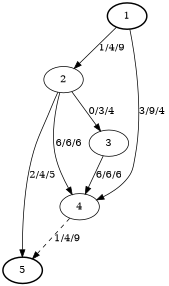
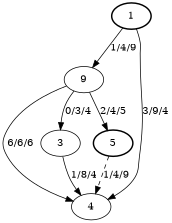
(64, 80) -> (84, 80)
(109, 175) -> (84, 175)
(54, 236) -> (103, 171)
